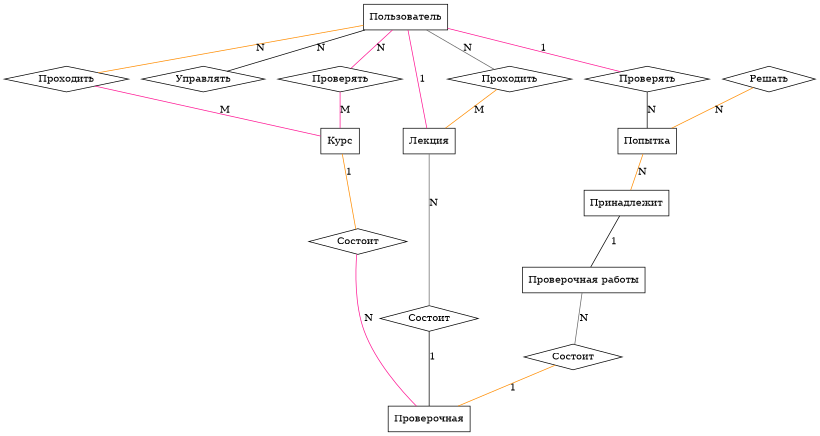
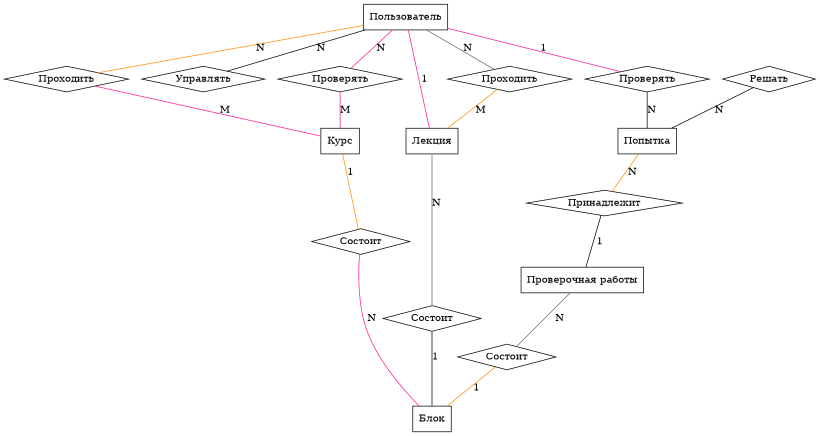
(712, 108) -> (712, 108)
(627, 203) -> (604, 203)
(429, 419) -> (432, 419)
